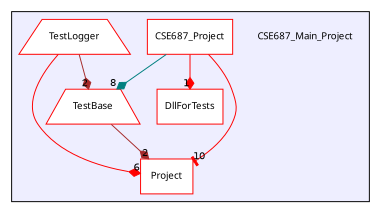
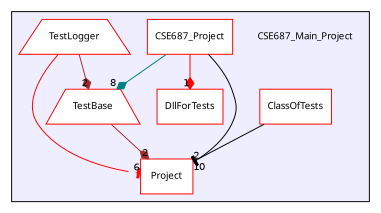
none -> (296, 107)
(236, 110) -> (236, 110)
(46, 135) -> (46, 135)
